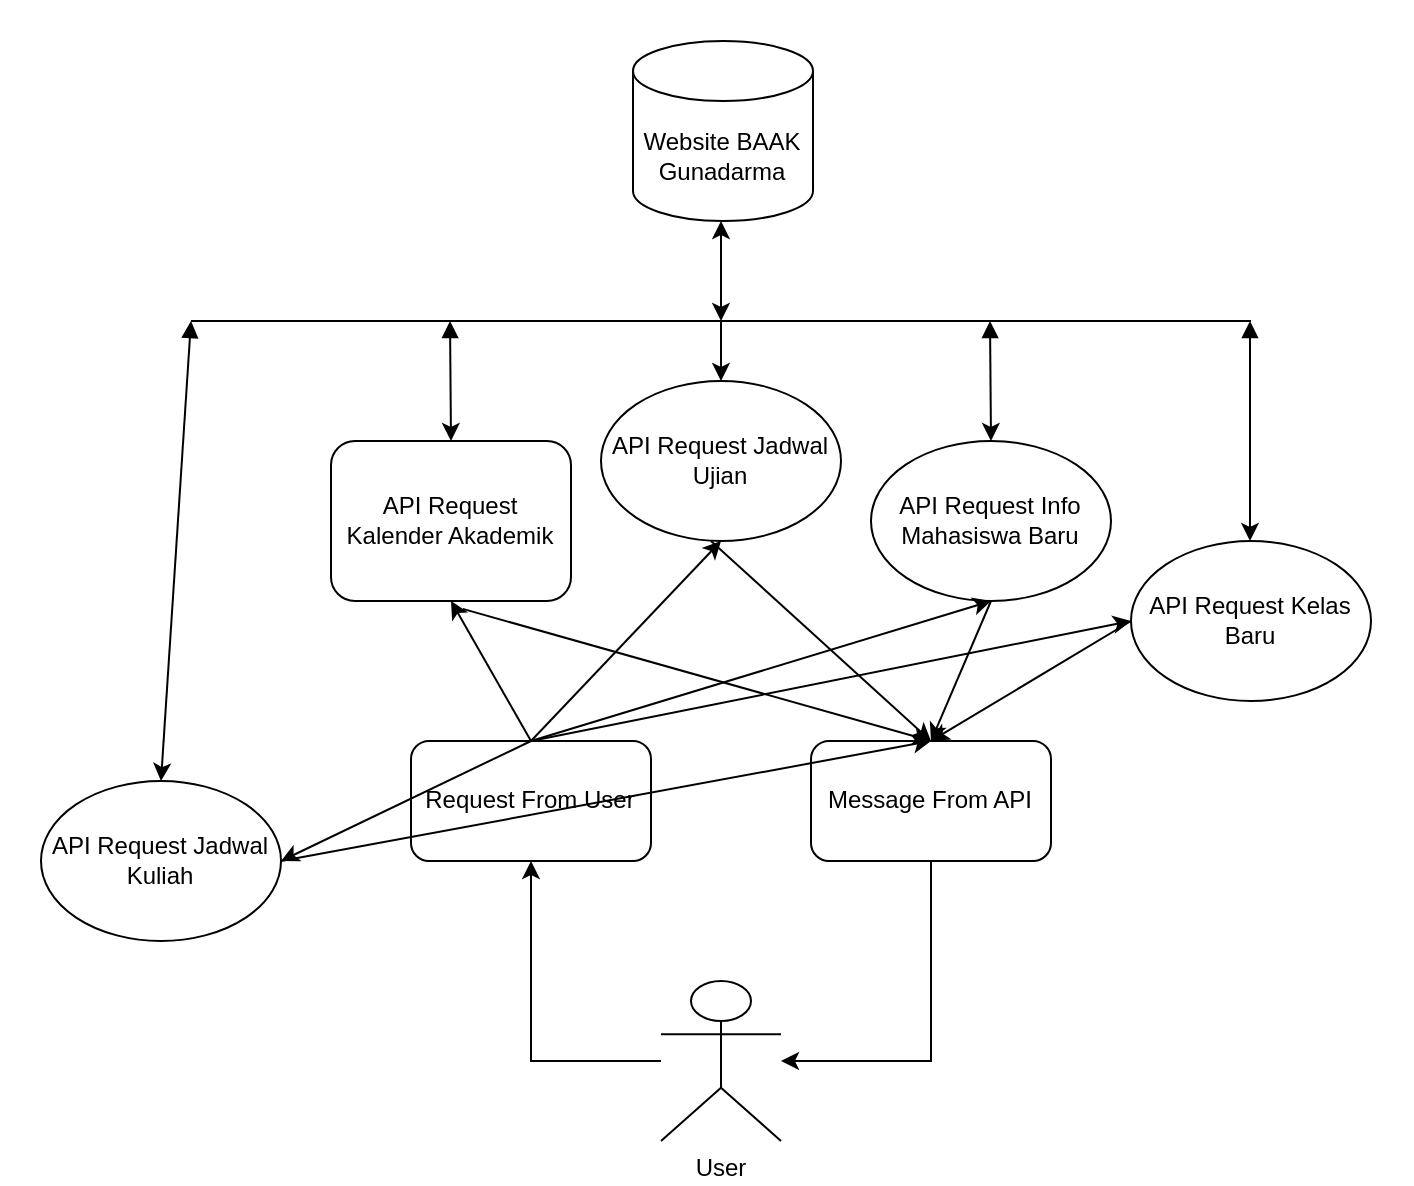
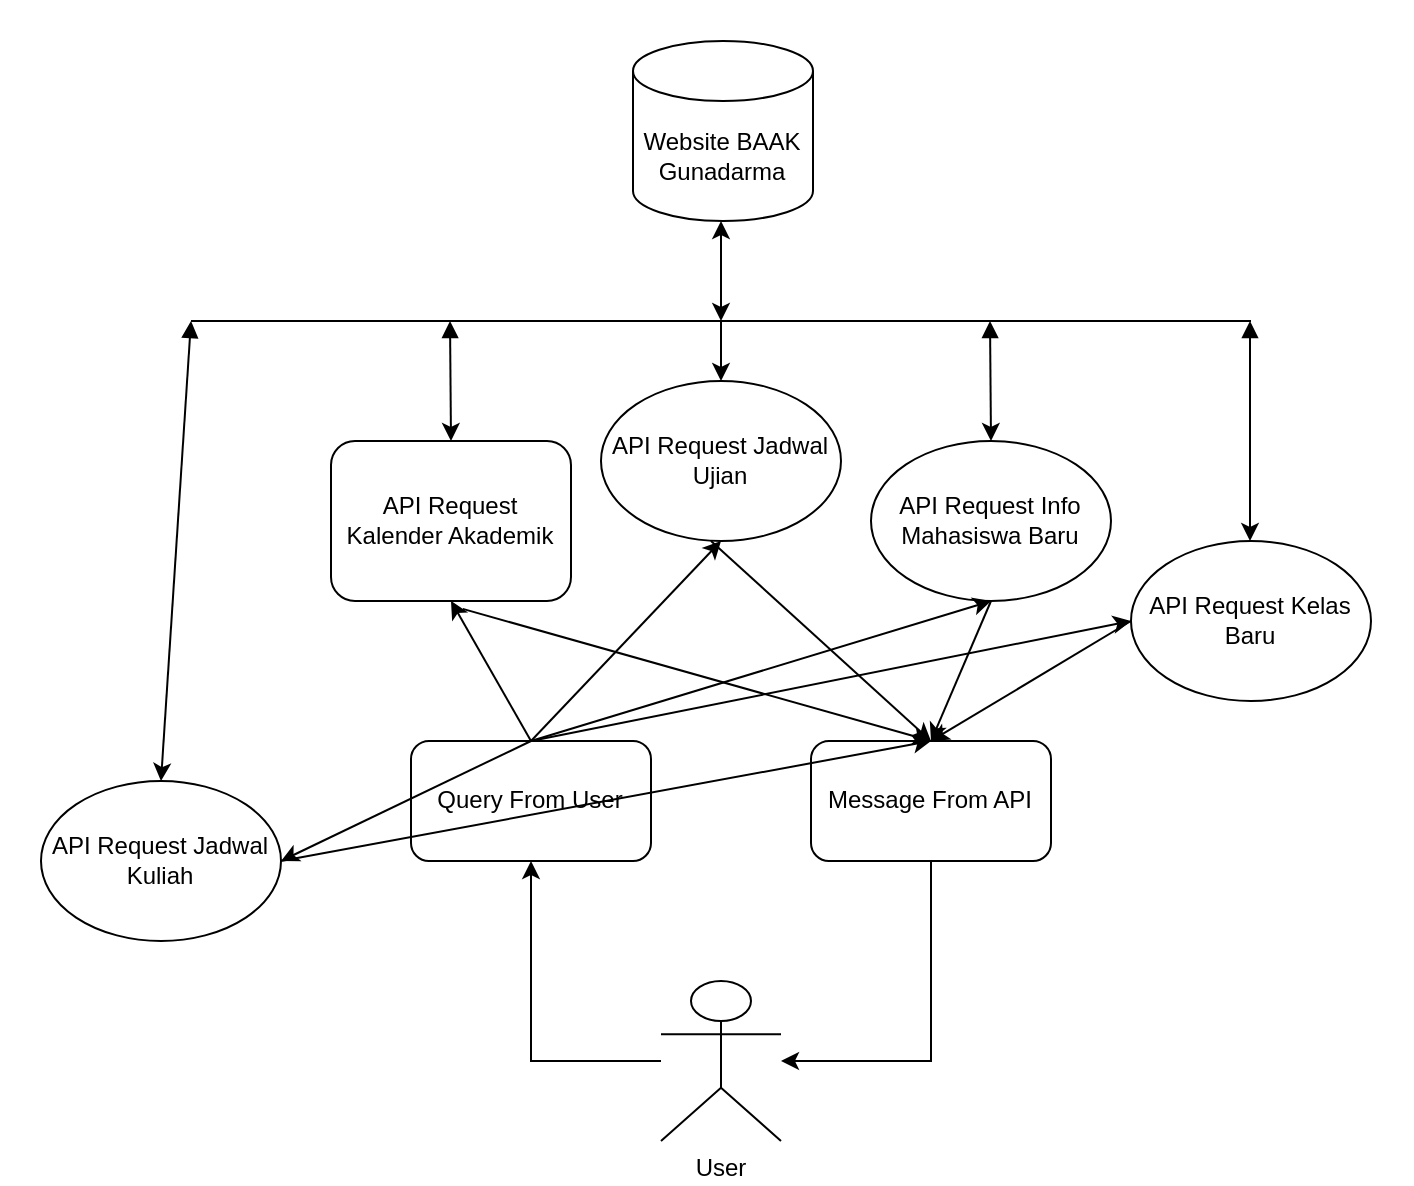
(531, 801) -> (531, 801)
